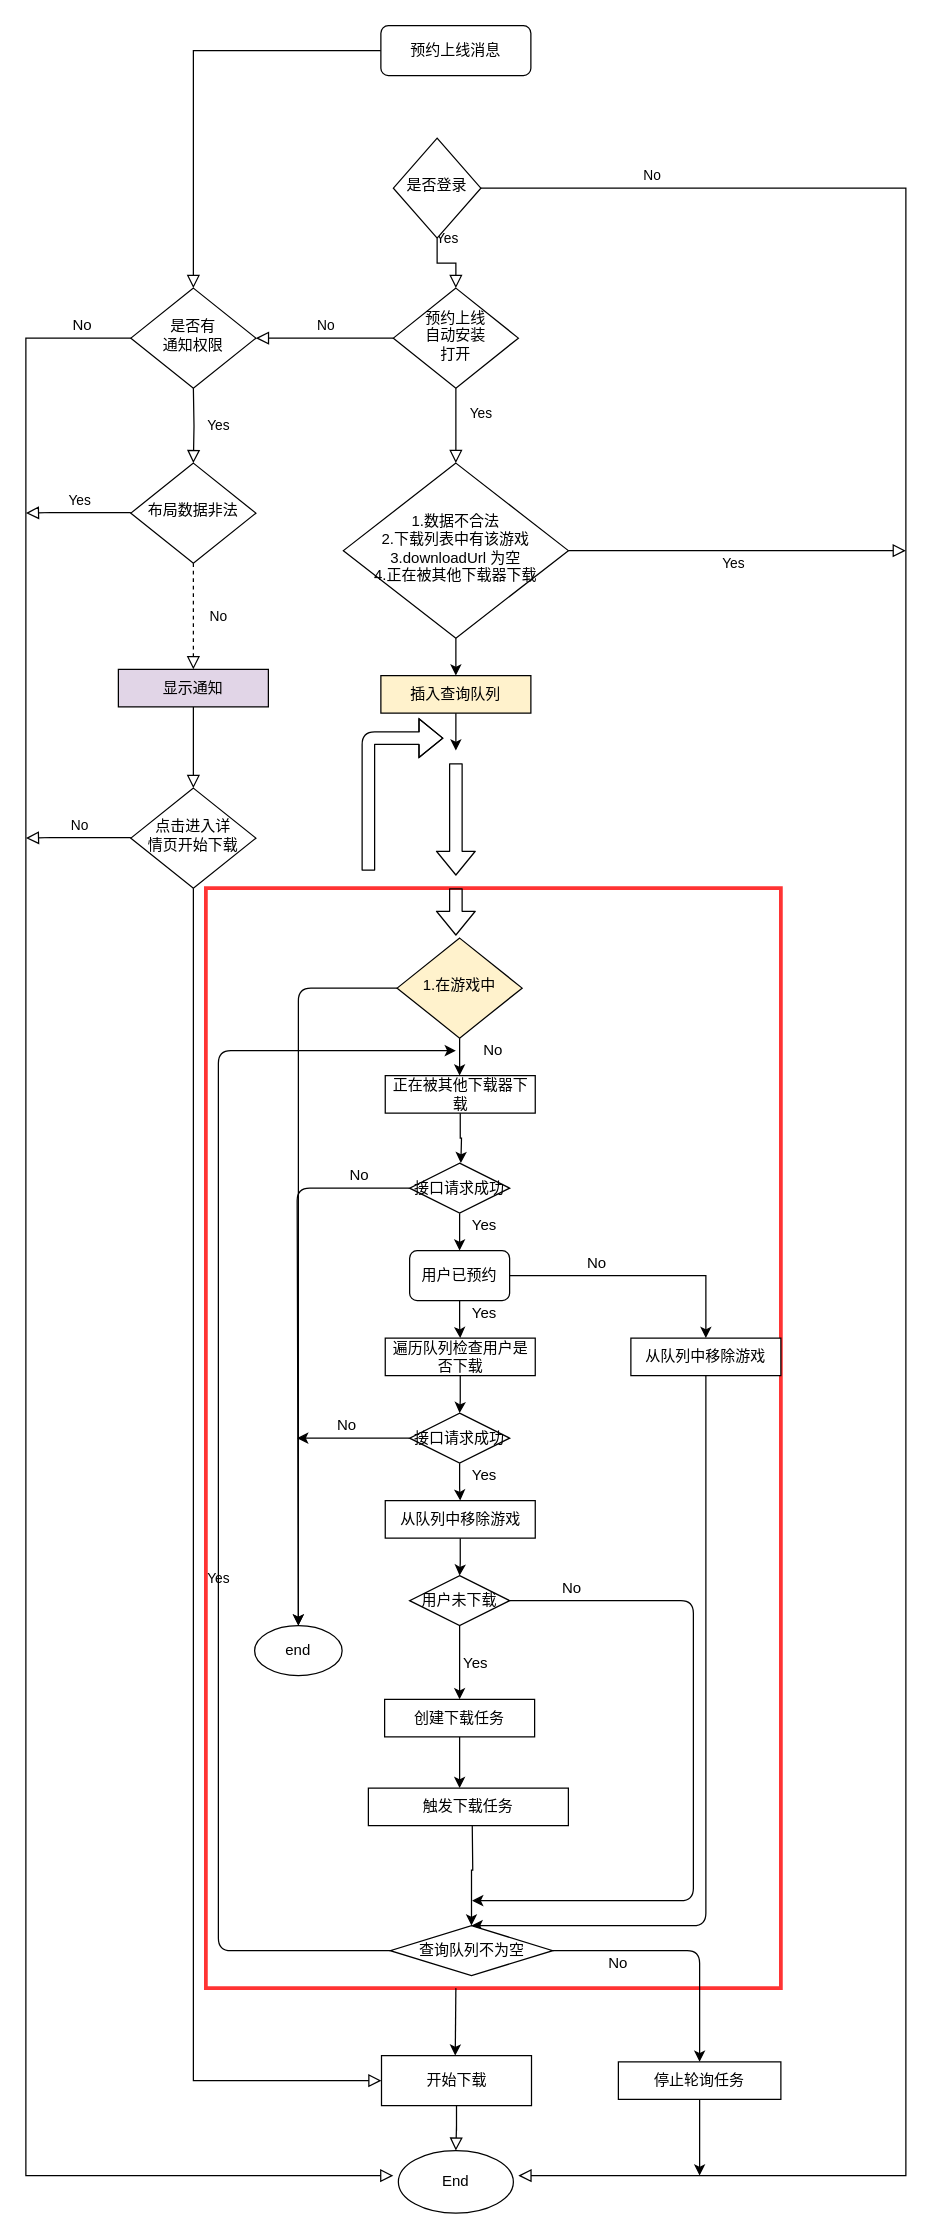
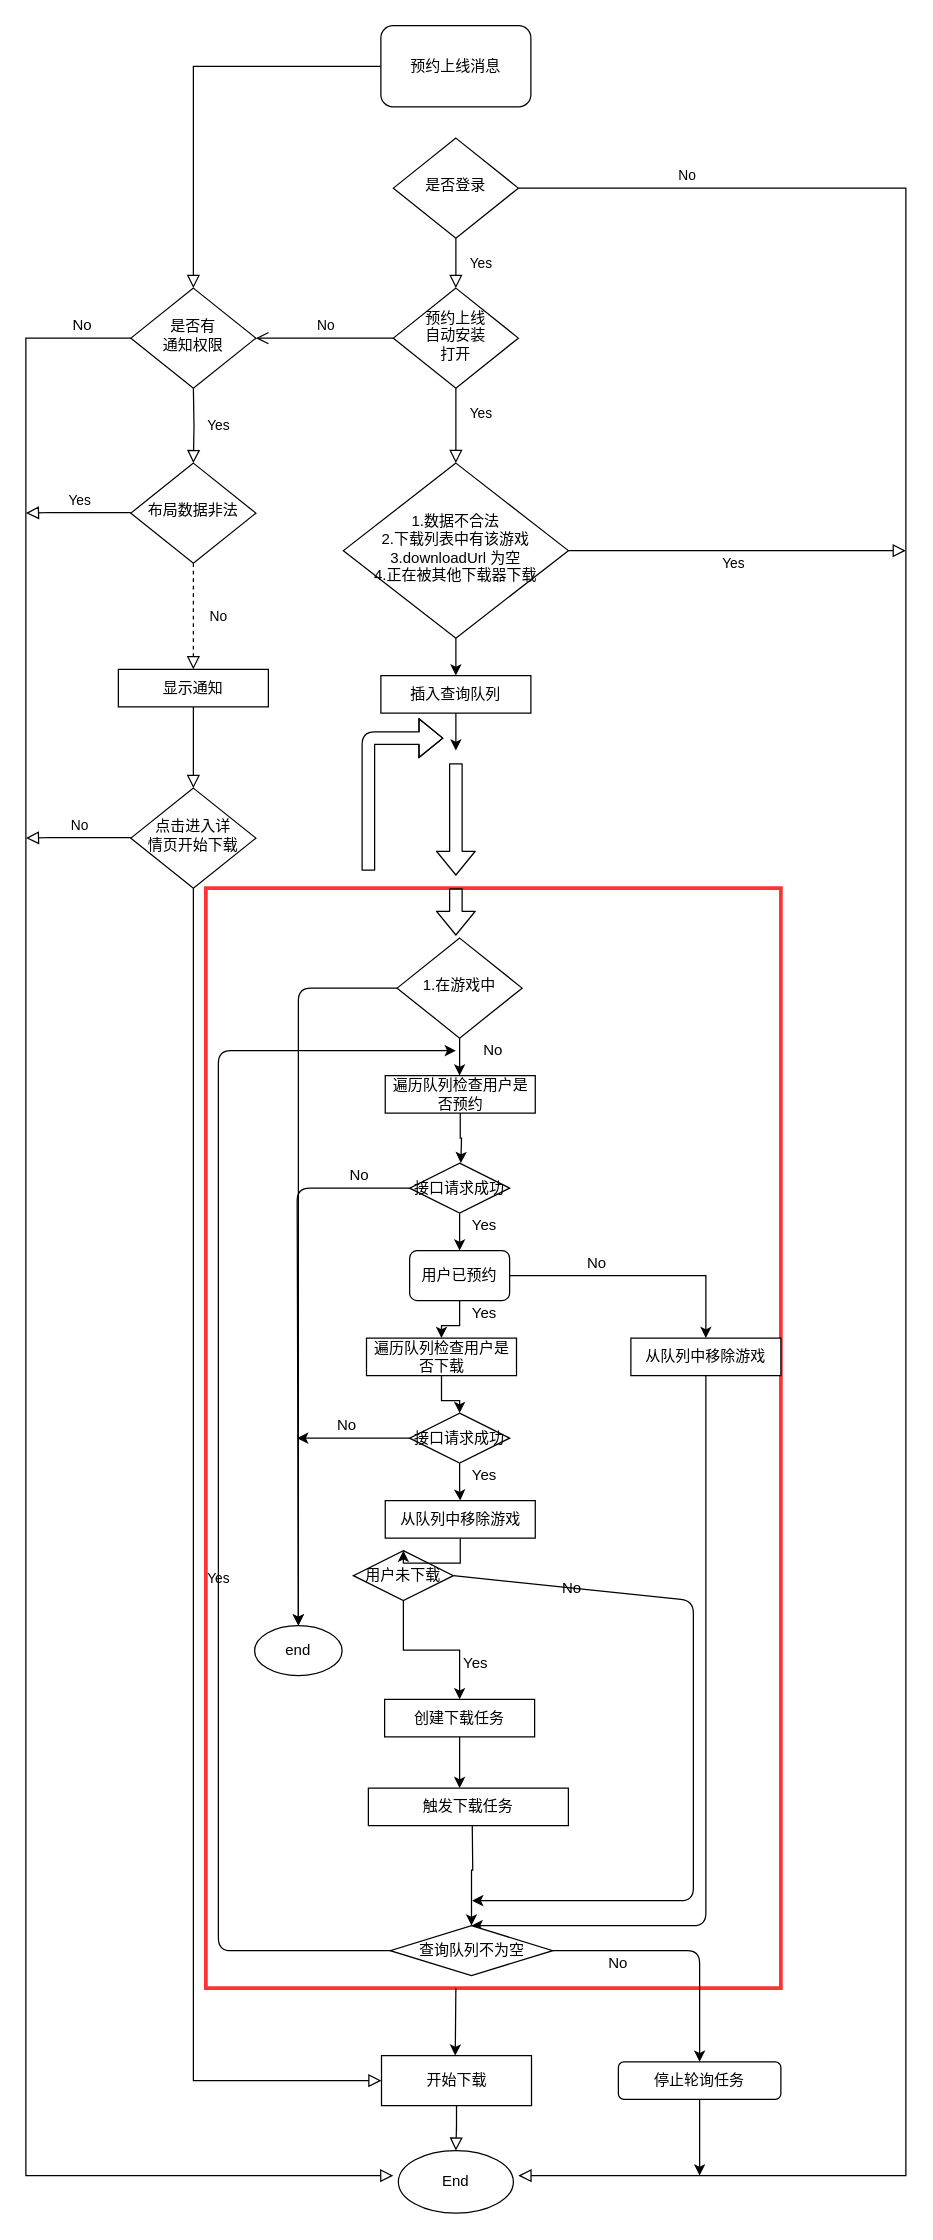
(456, 51) -> (456, 66)
(437, 188) -> (456, 188)
(269, 338) -> (264, 338)
(193, 688) -> (193, 688)
(456, 694) -> (456, 694)
(459, 988) -> (459, 988)
(461, 1094) -> (461, 1094)
(460, 1357) -> (441, 1357)
(459, 1601) -> (403, 1576)
(699, 2081) -> (699, 2081)
